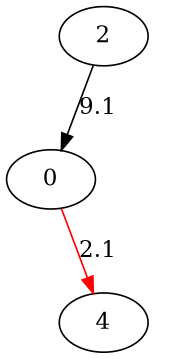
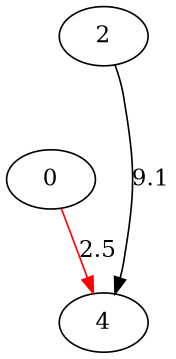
(80, 100) -> (132, 171)
(98, 251) -> (98, 251)
